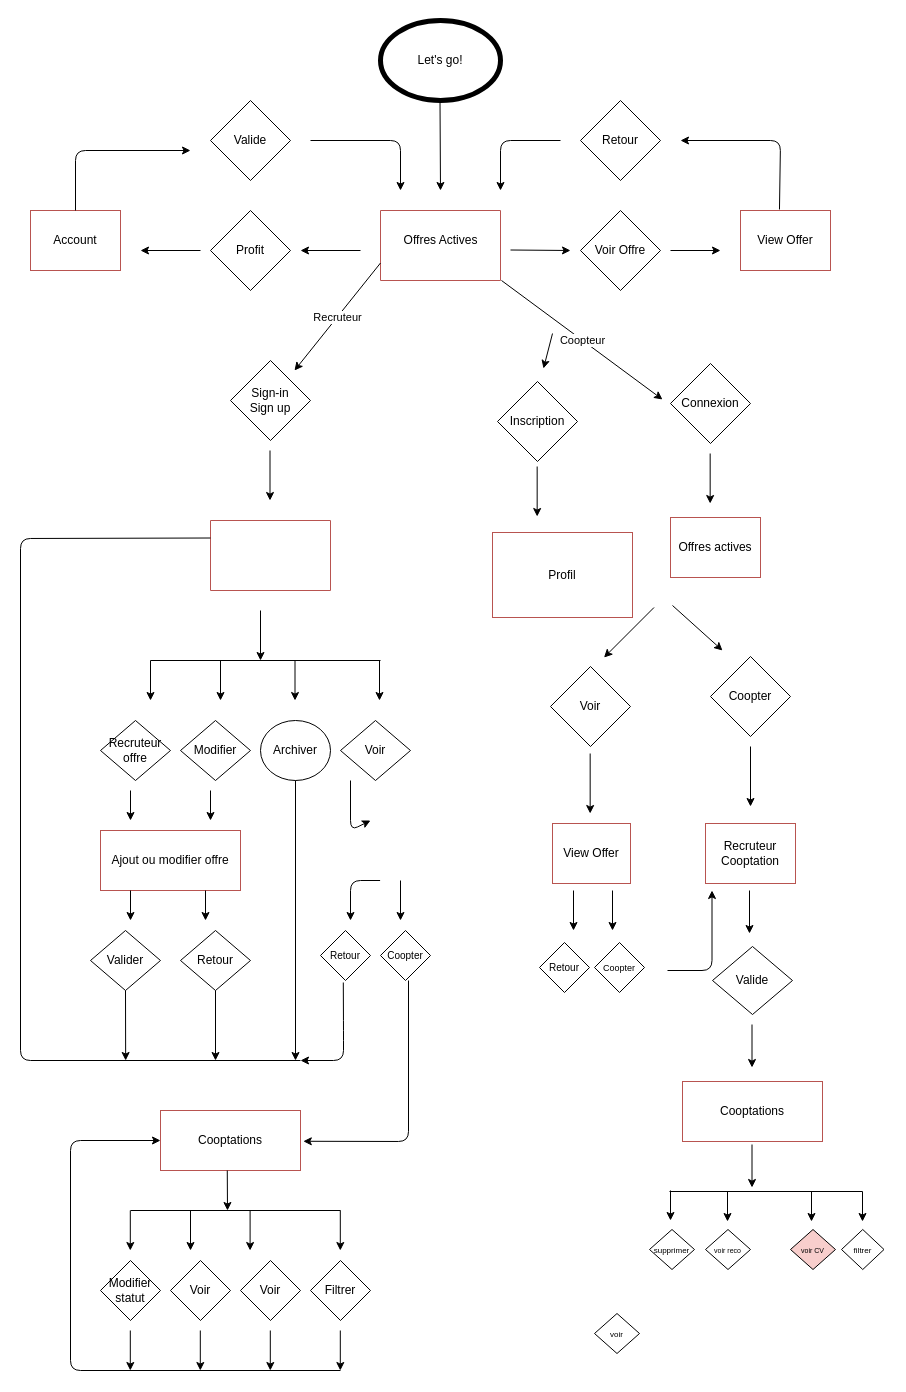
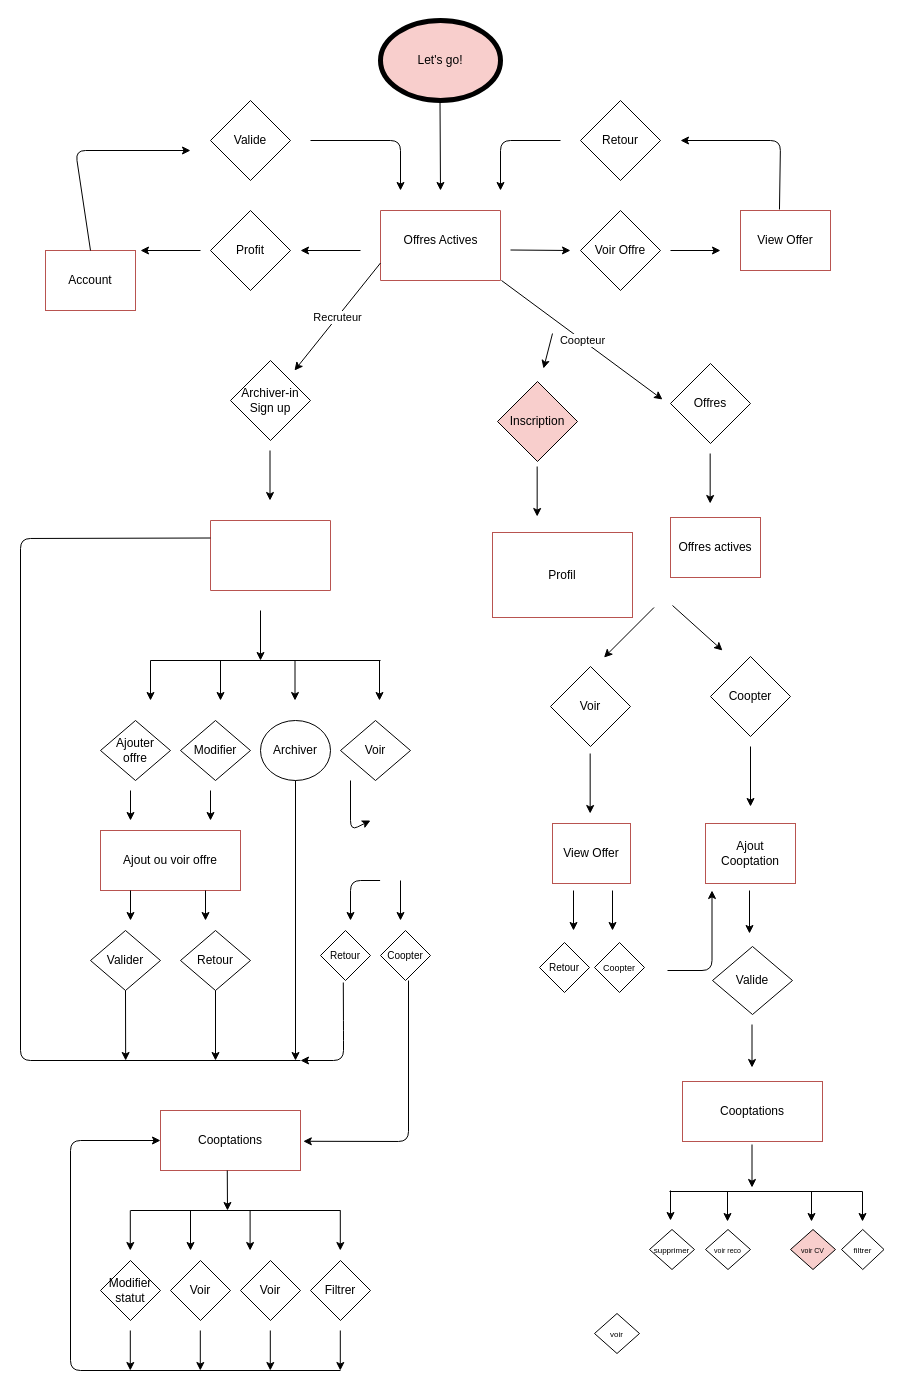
(441, 61) -> (441, 61)
(76, 241) -> (91, 281)
(271, 401) -> (271, 401)
(711, 404) -> (711, 404)
(538, 422) -> (538, 422)
(136, 751) -> (136, 751)
(751, 854) -> (751, 854)
(171, 861) -> (171, 861)
